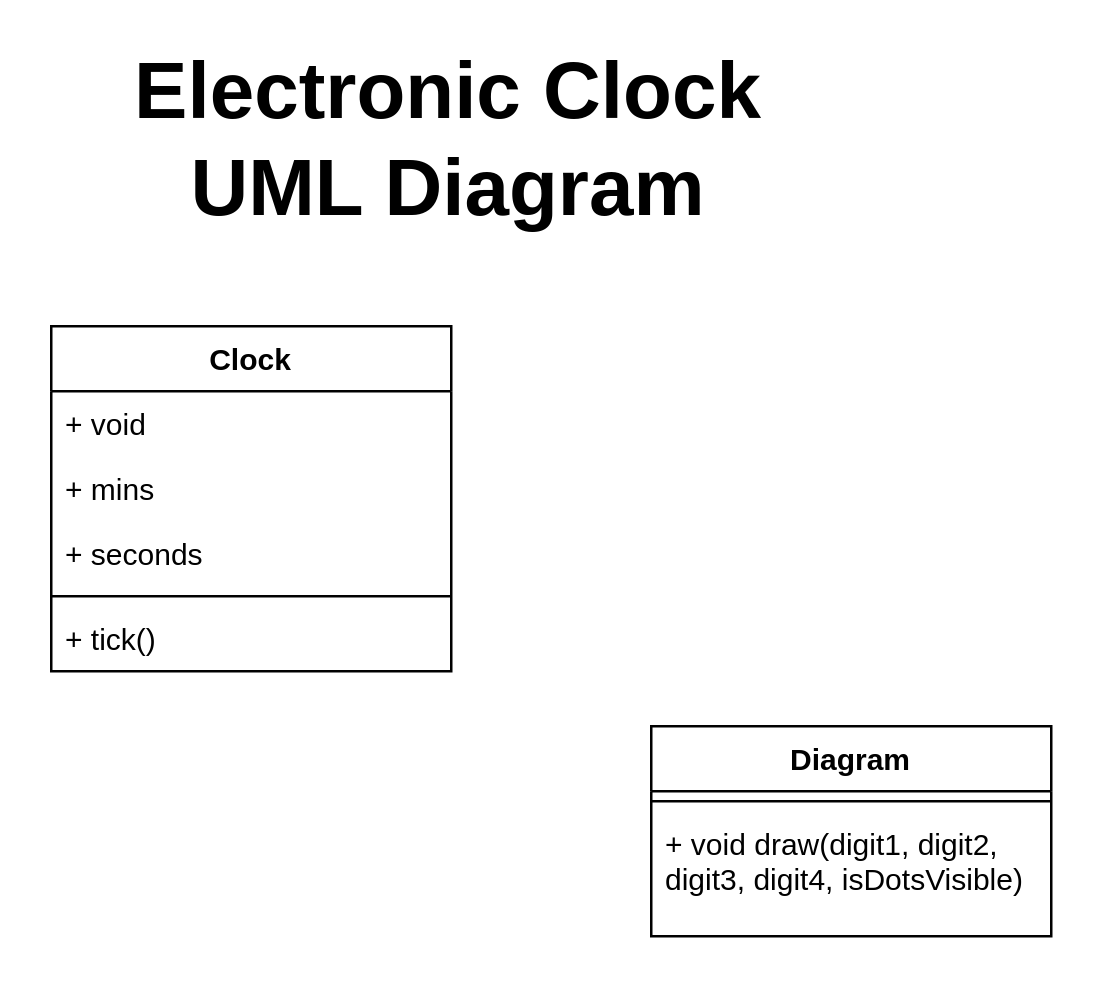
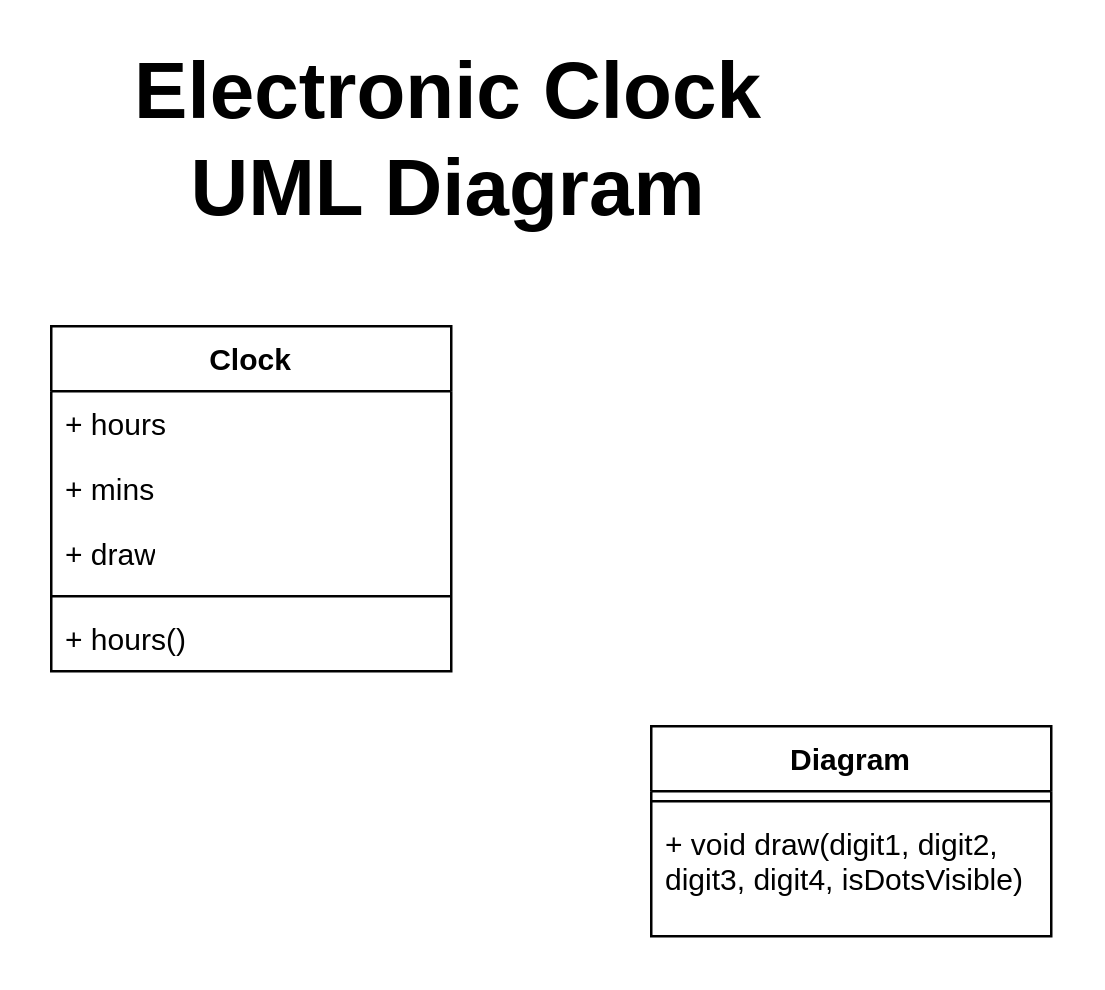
(109, 427) -> (121, 427)
(138, 557) -> (113, 557)
(126, 642) -> (138, 642)
